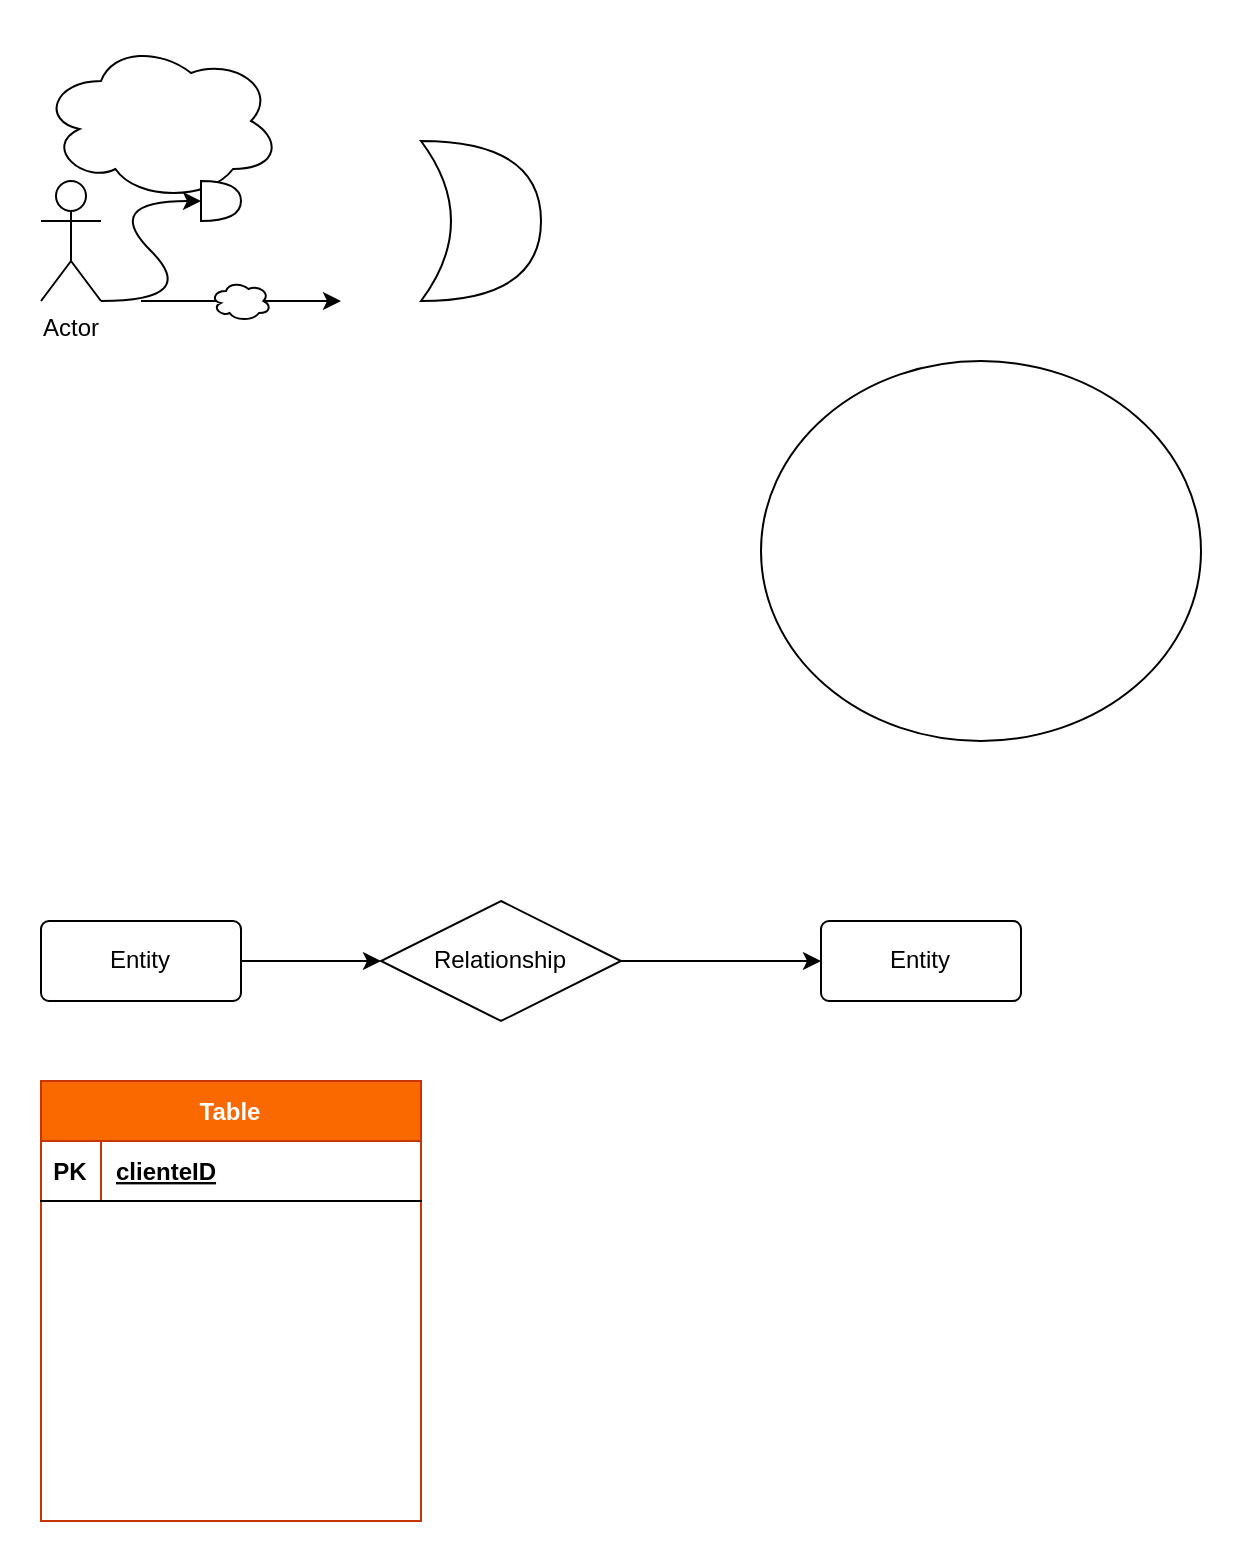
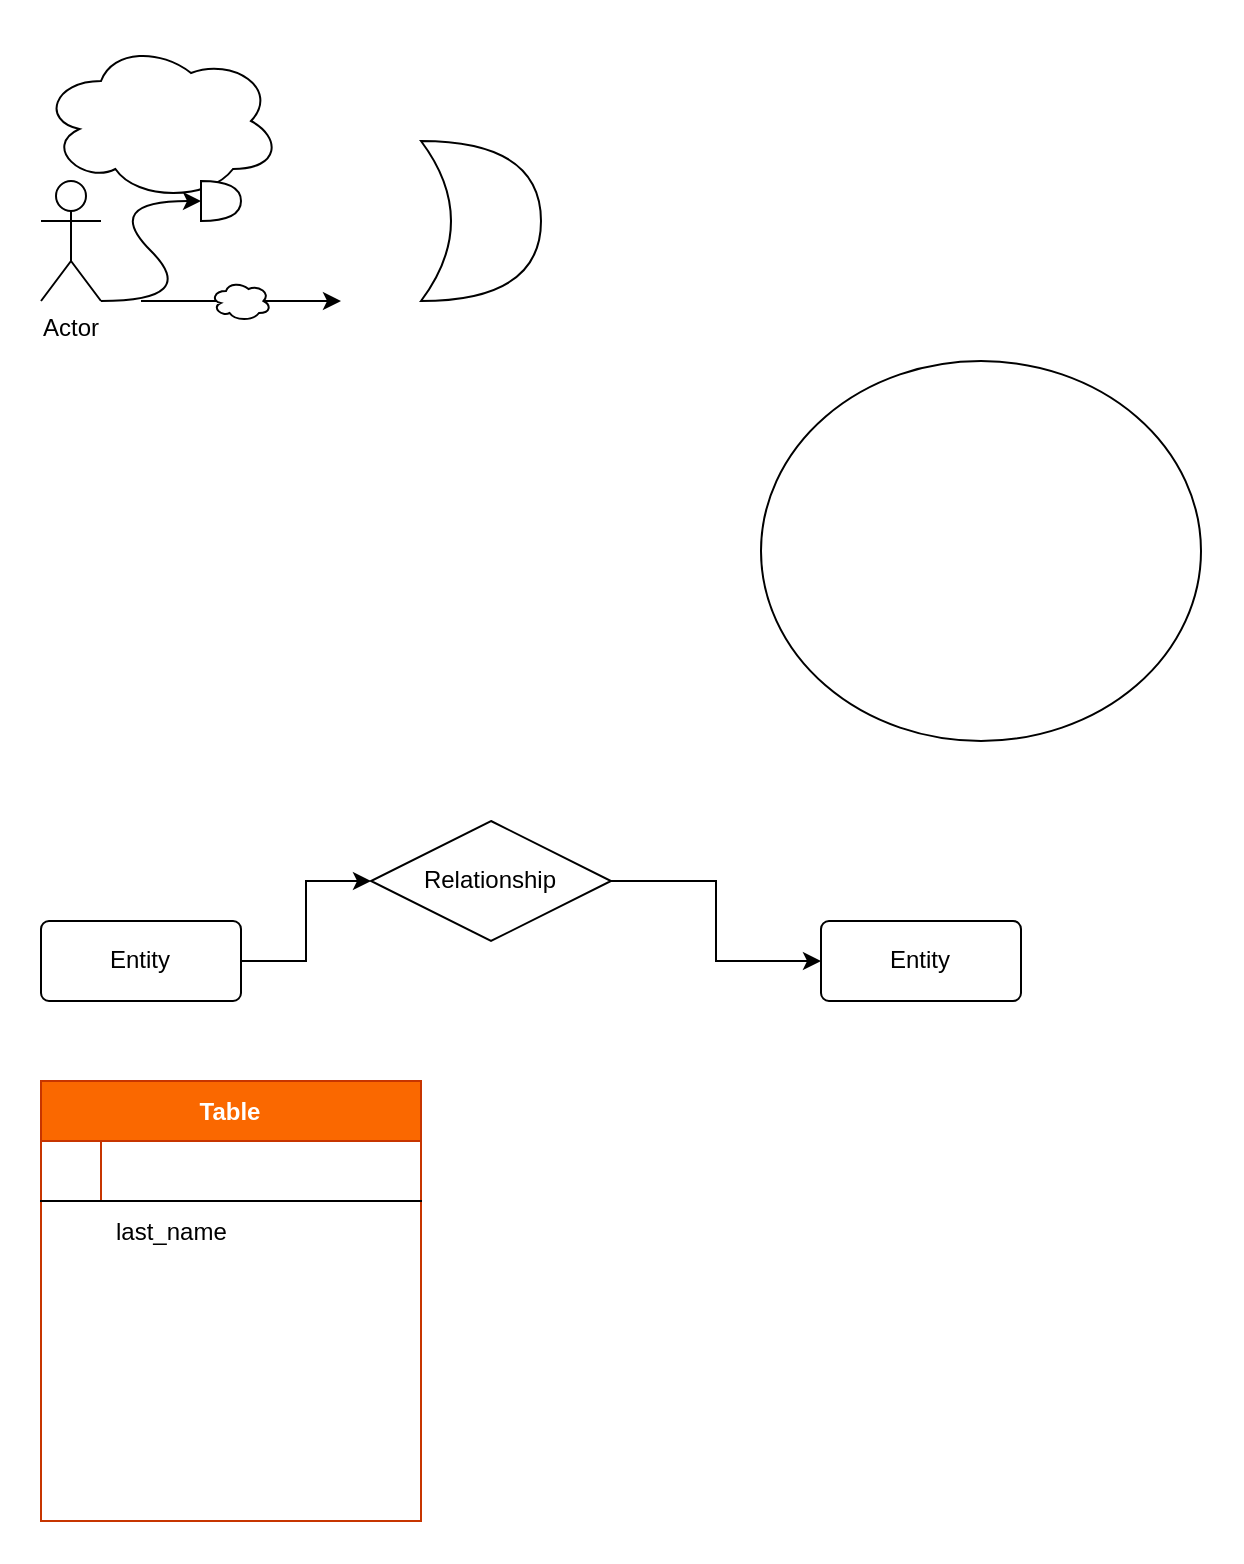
(501, 961) -> (491, 881)
(71, 1171) -> none
(261, 1171) -> none
none -> (261, 1231)
